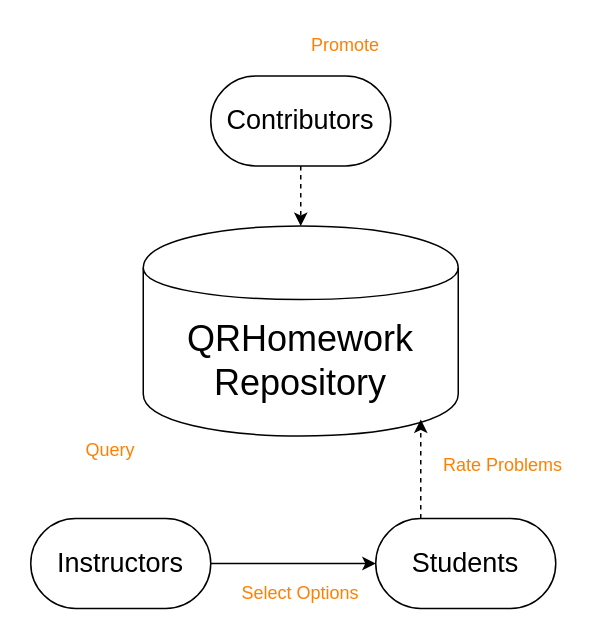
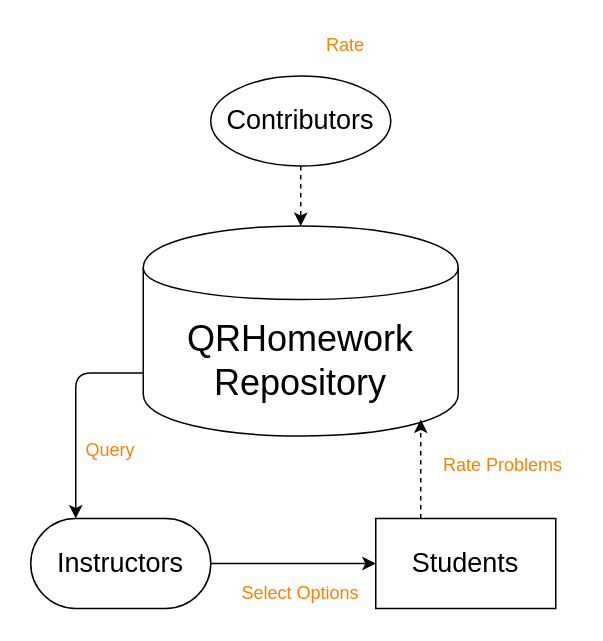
(346, 46) -> (346, 46)
(301, 121) -> (301, 121)
none -> (76, 412)
(466, 563) -> (466, 563)
